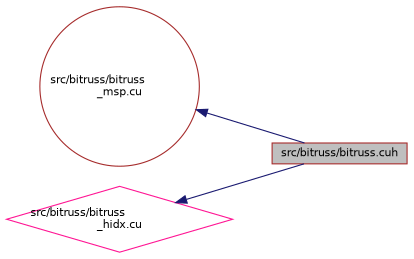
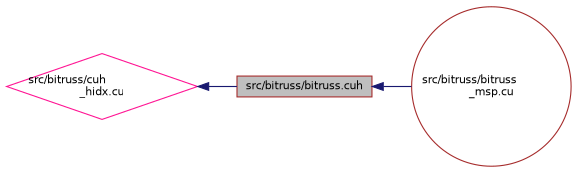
(256, 128) -> (397, 86)
(120, 219) -> (102, 86)
